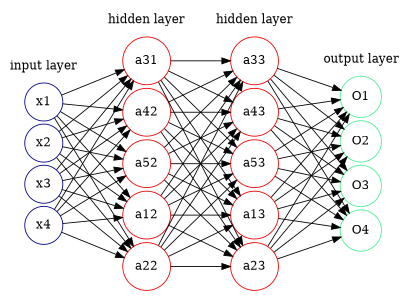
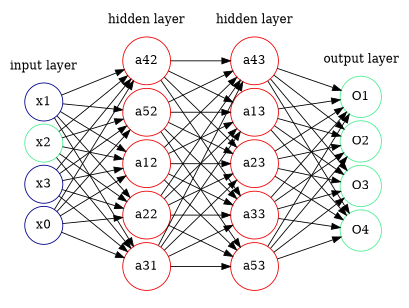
(197, 136) -> none
(44, 143) -> (44, 143)
(44, 225) -> (44, 225)
